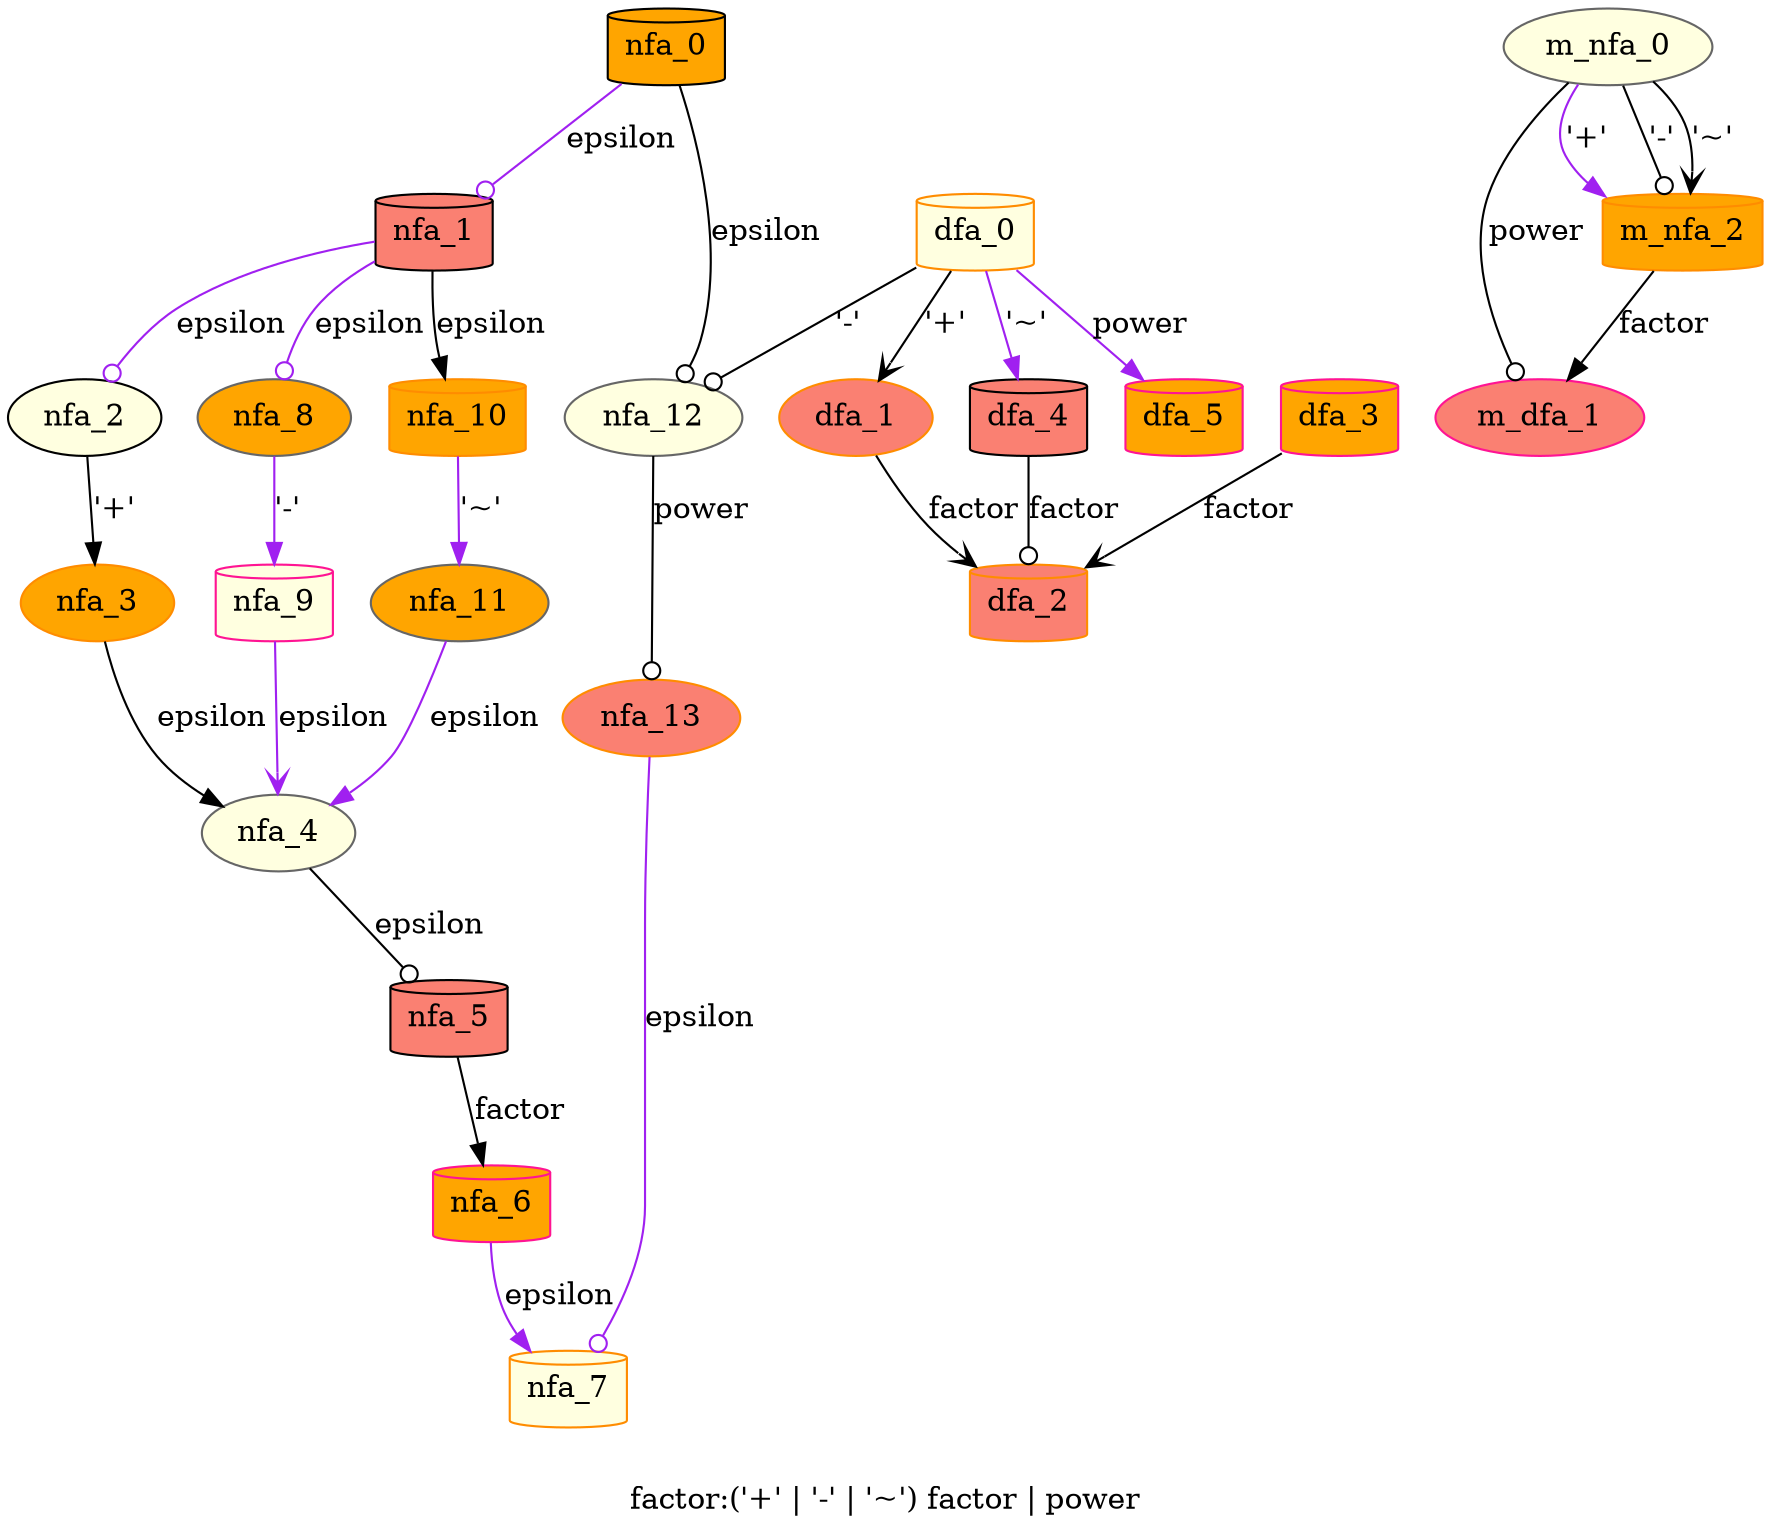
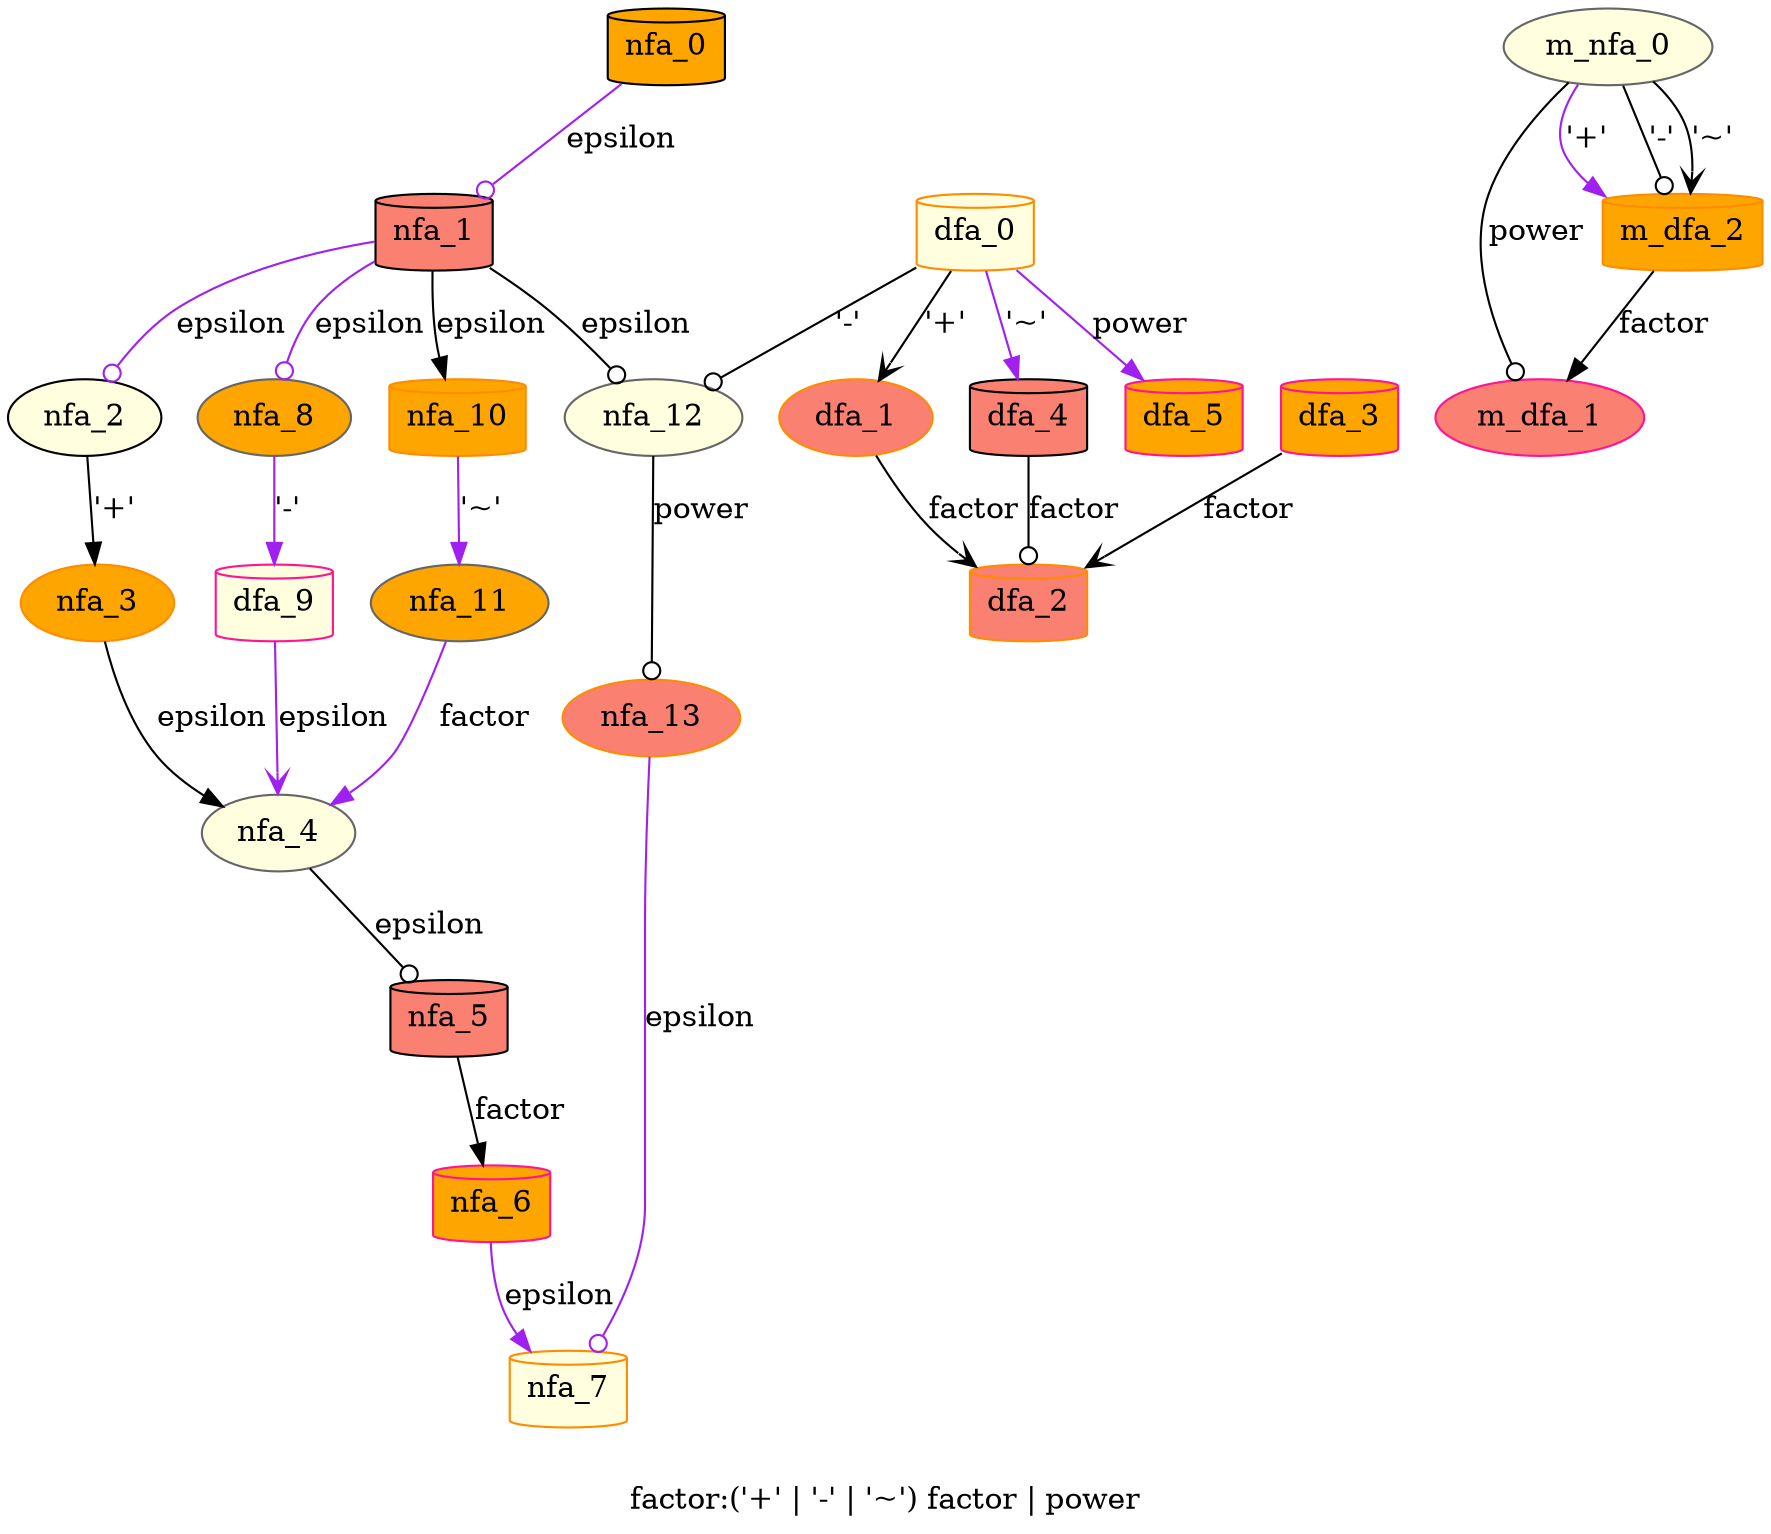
(709, 226) -> (553, 314)
(1683, 232) -> (1683, 232)
(274, 603) -> (274, 603)
(485, 718) -> (485, 718)
